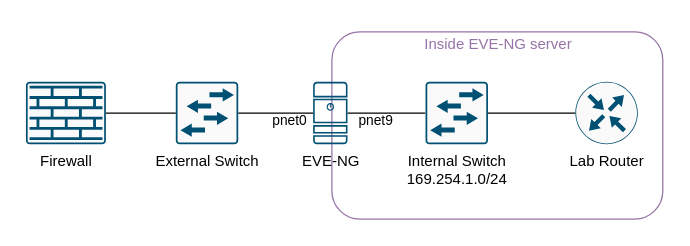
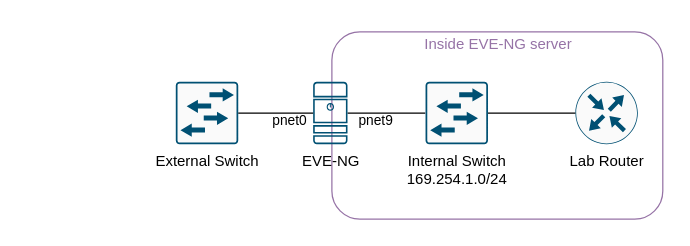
(66, 113) -> none
(141, 113) -> none
